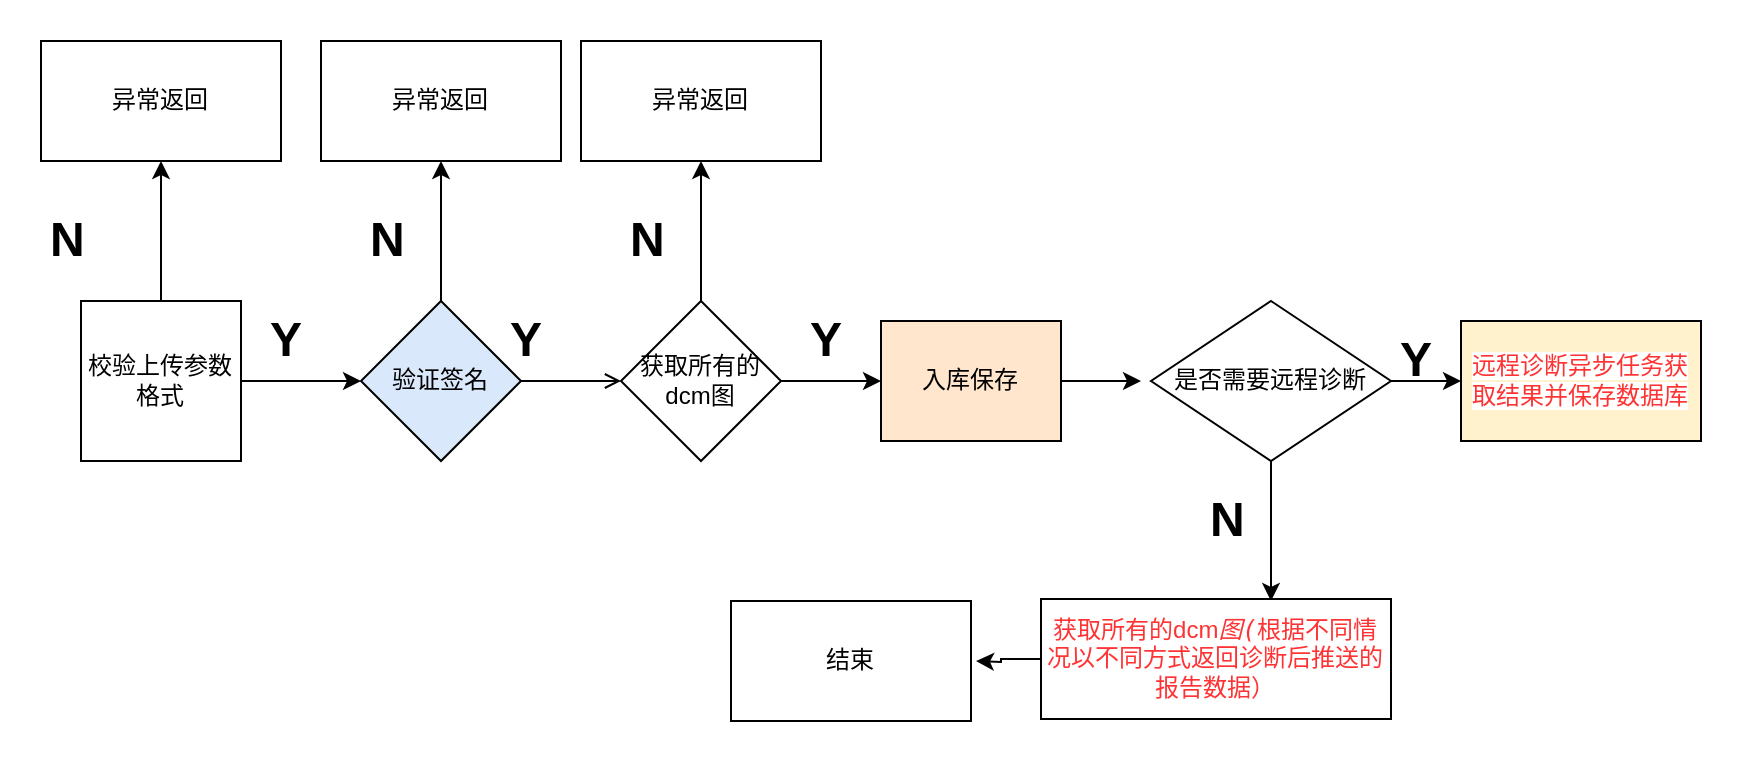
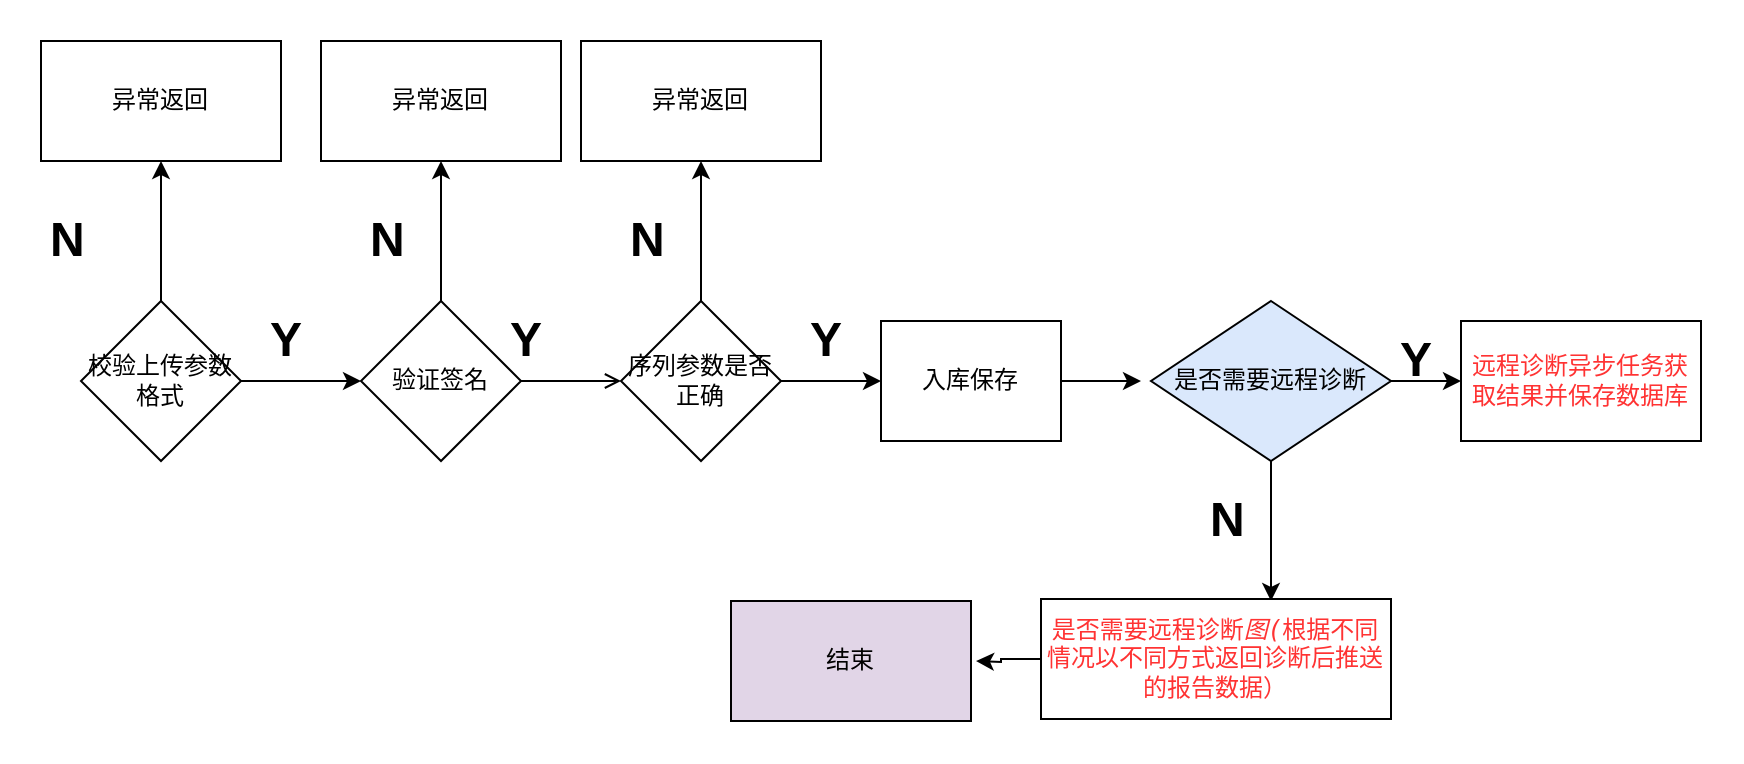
(161, 381) -> (161, 381)
(441, 381) -> (441, 381)
(701, 381) -> (701, 381)
(971, 381) -> (971, 381)
(1271, 381) -> (1271, 381)
(1581, 381) -> (1581, 381)
(1216, 659) -> (1216, 659)
(851, 661) -> (851, 661)
